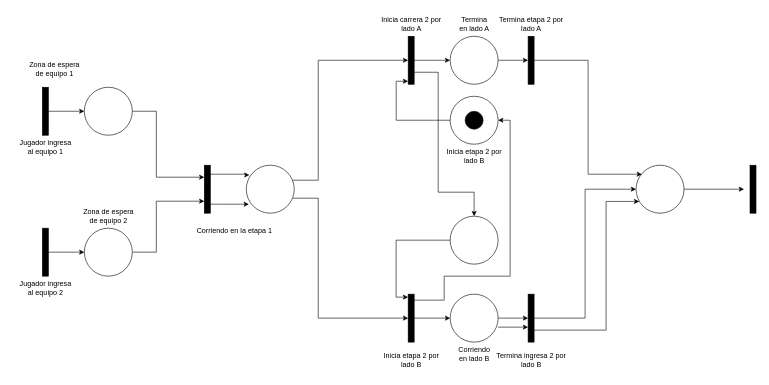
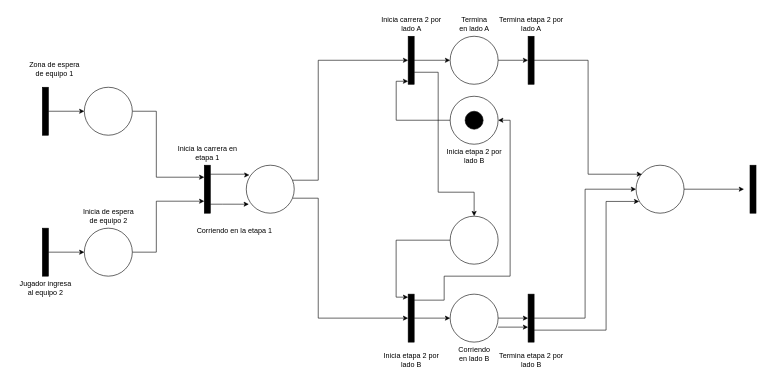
(45, 147) -> none
none -> (207, 153)
(109, 216) -> (109, 216)
(532, 360) -> (532, 360)
